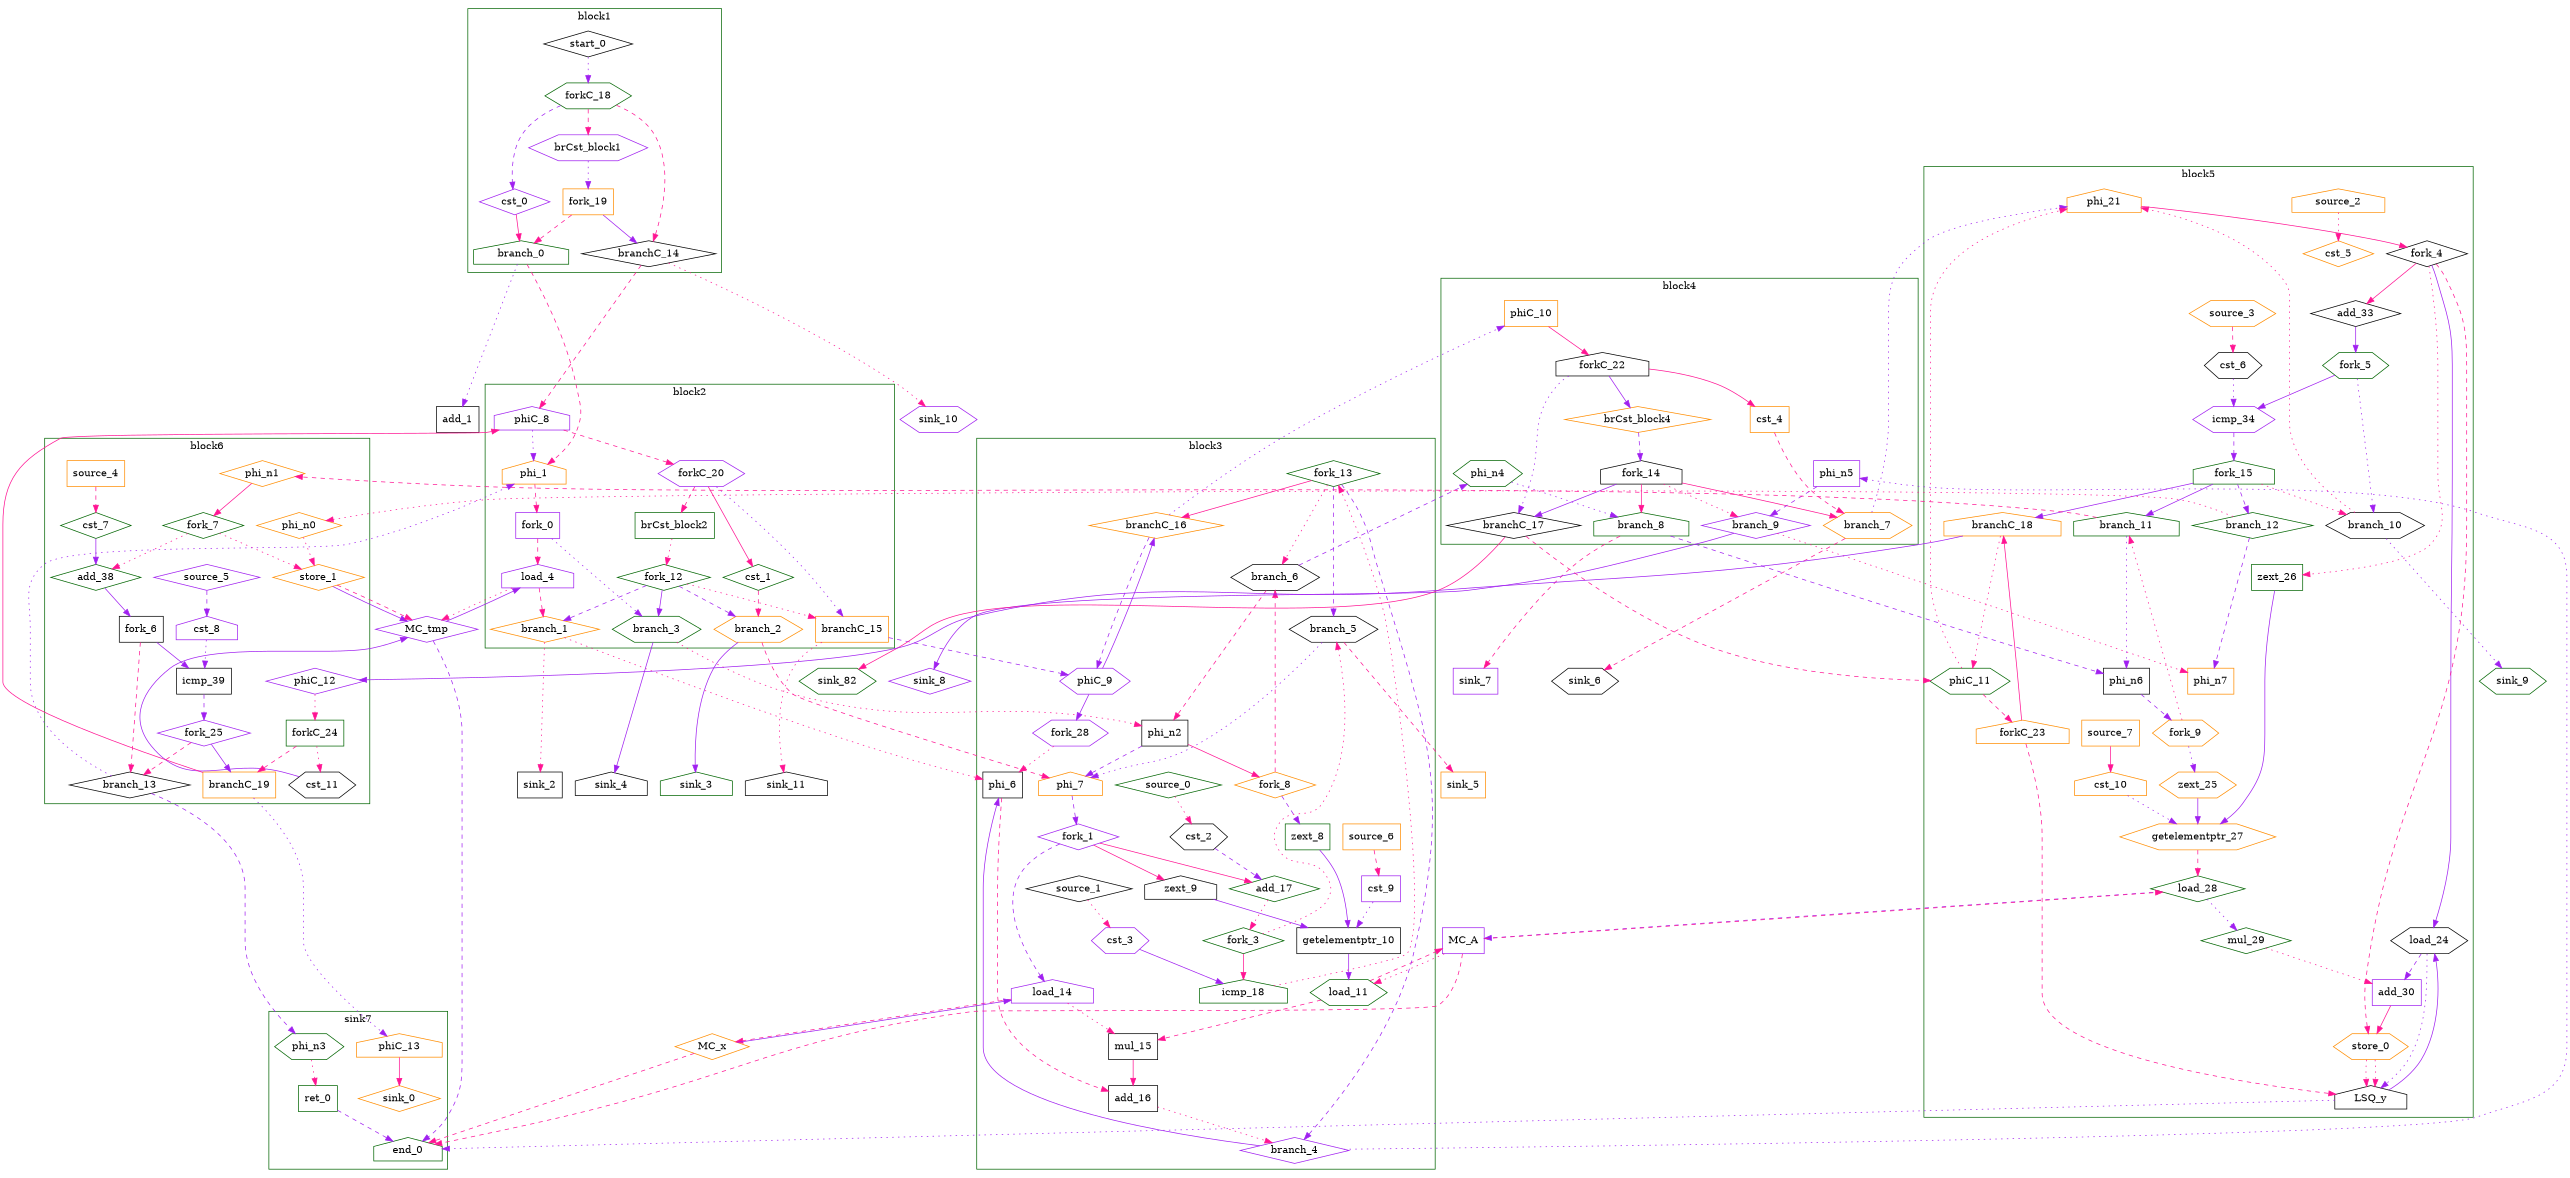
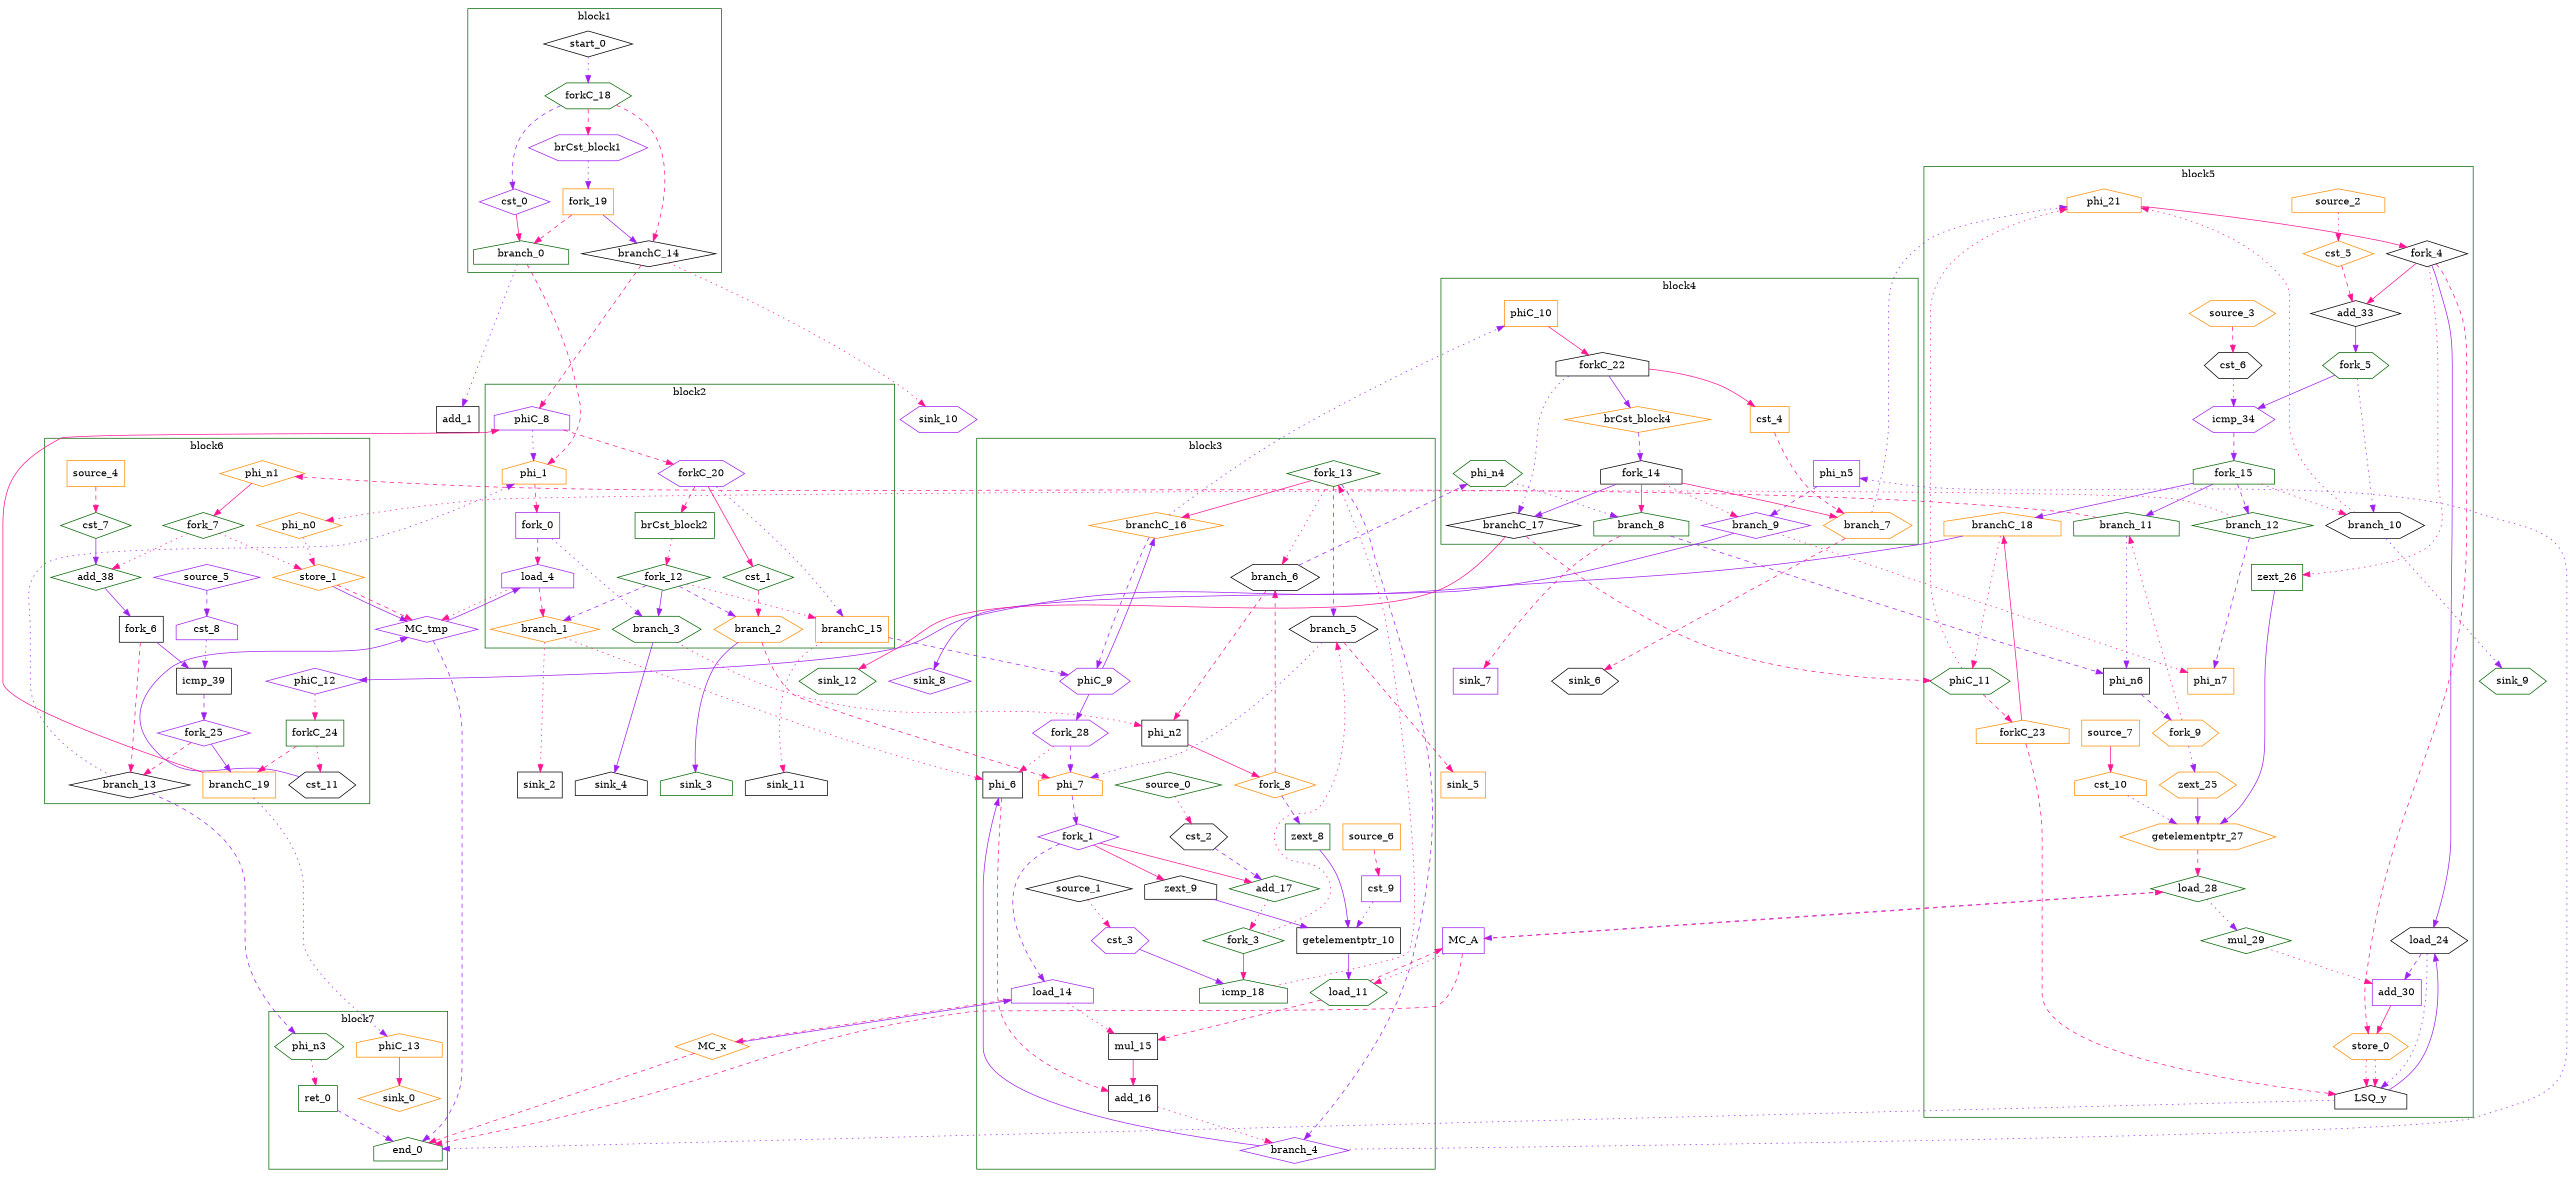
none -> (2346, 280)
(838, 681) -> (838, 681)
(1117, 759) -> (1070, 756)
(358, 1020) -> (358, 1020)
